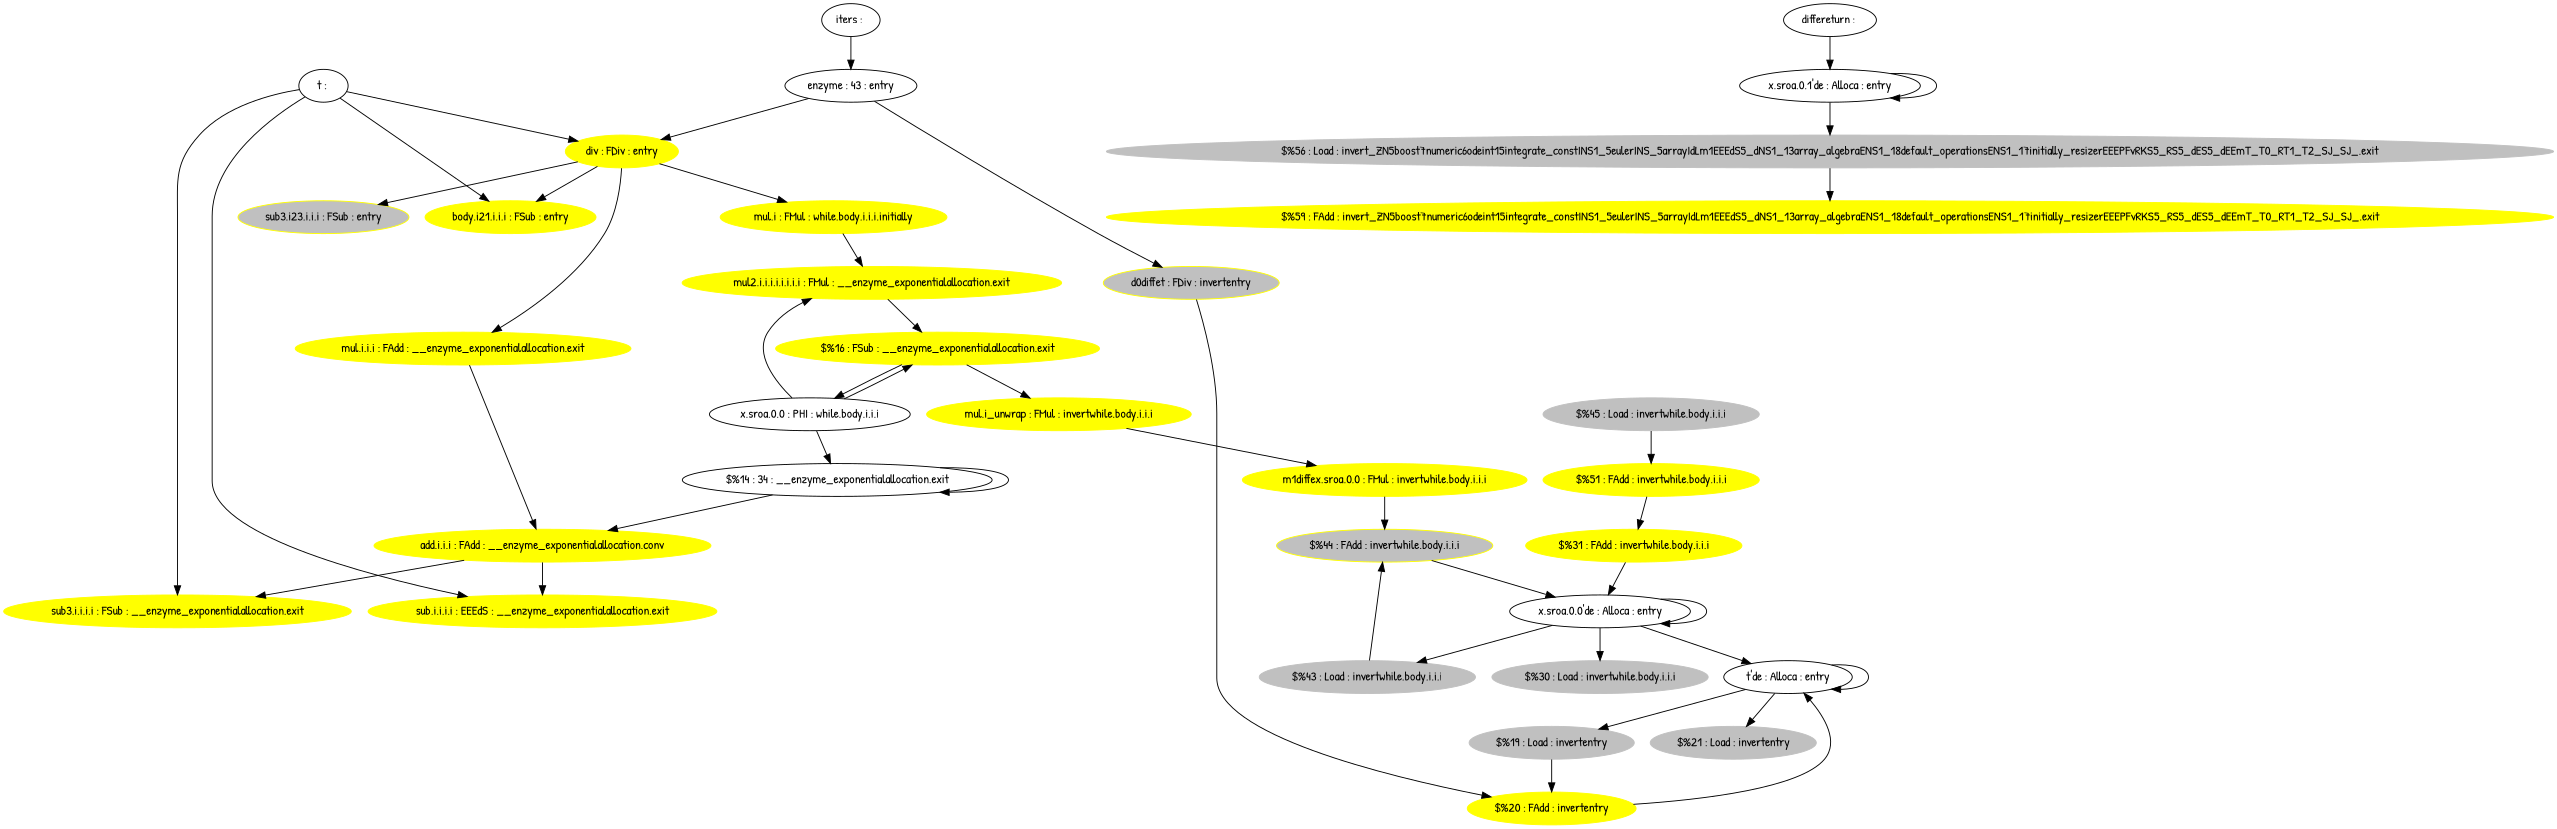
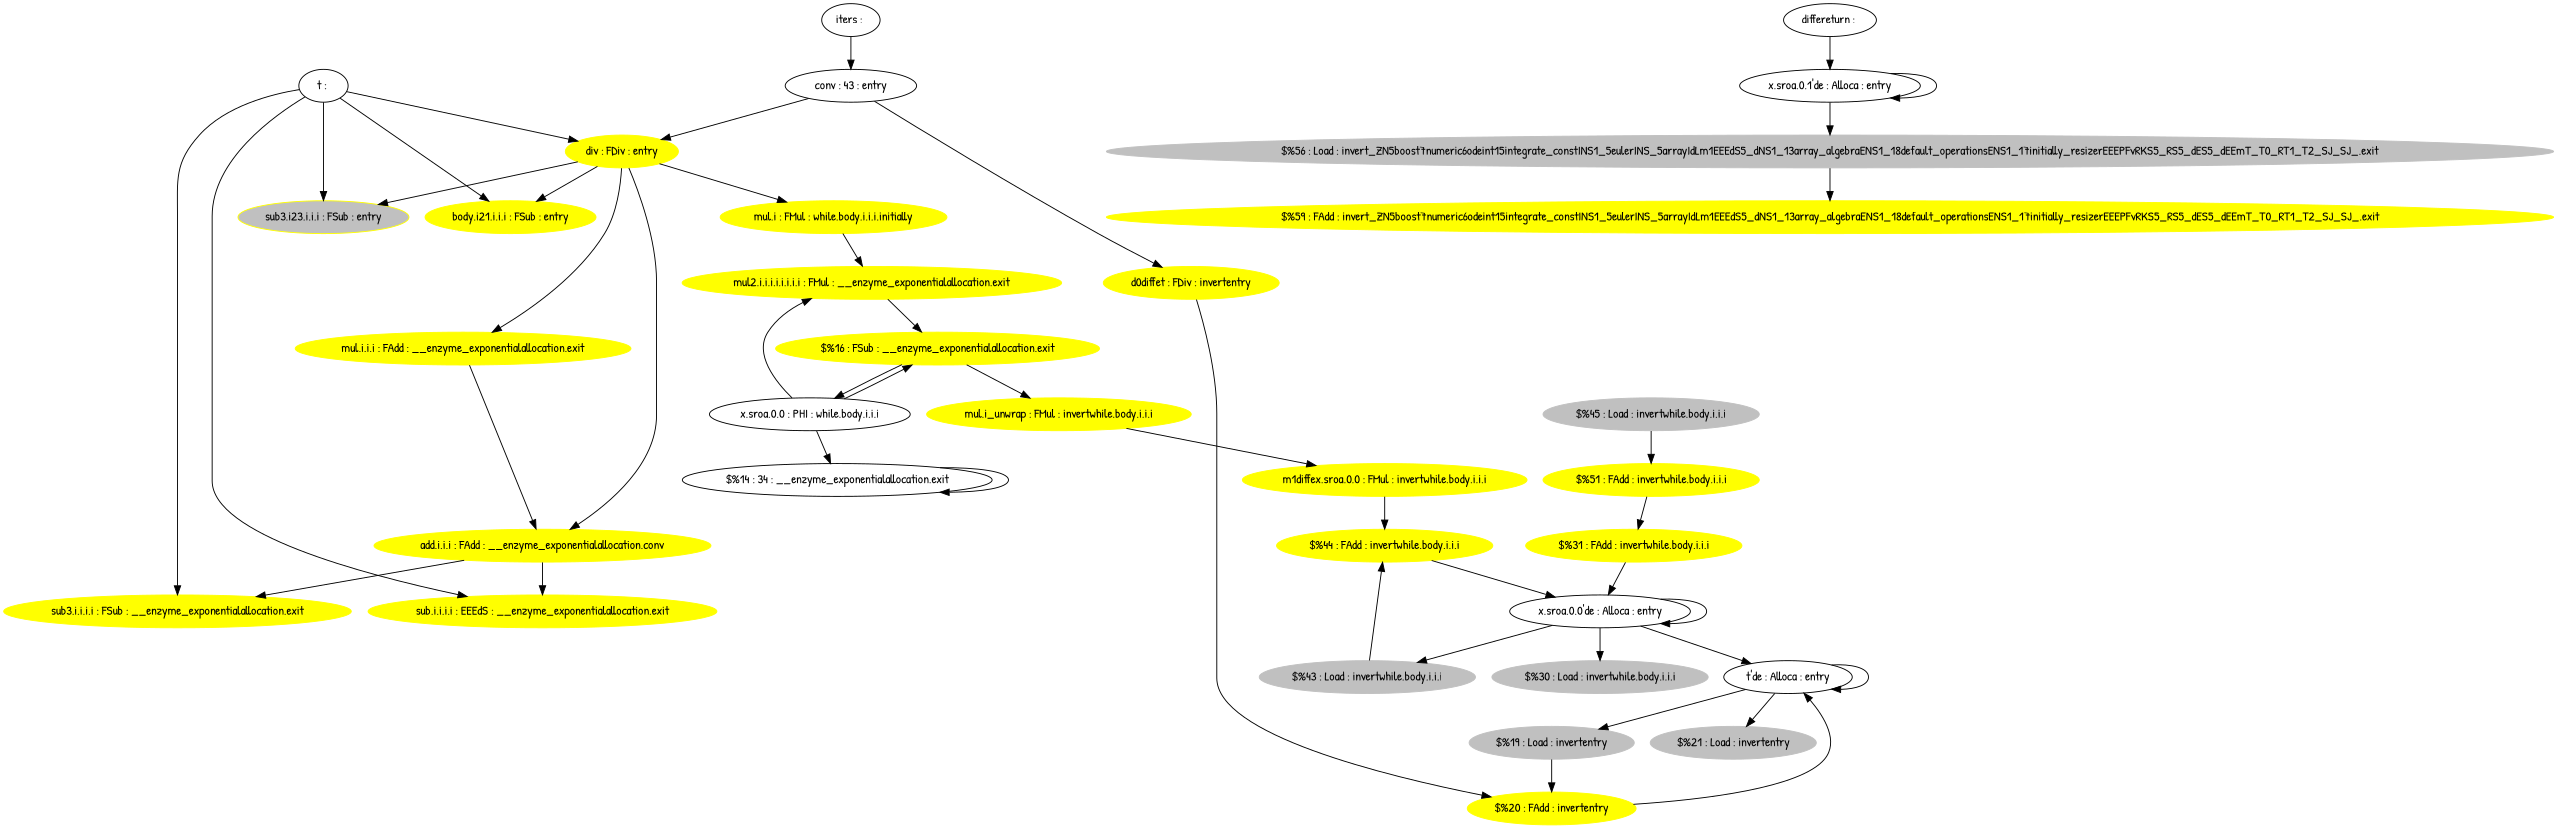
(851, 86) -> (851, 86)
none -> (323, 147)
(1191, 283) -> (1191, 283)
(695, 512) -> (657, 360)
(1385, 546) -> (1385, 546)
